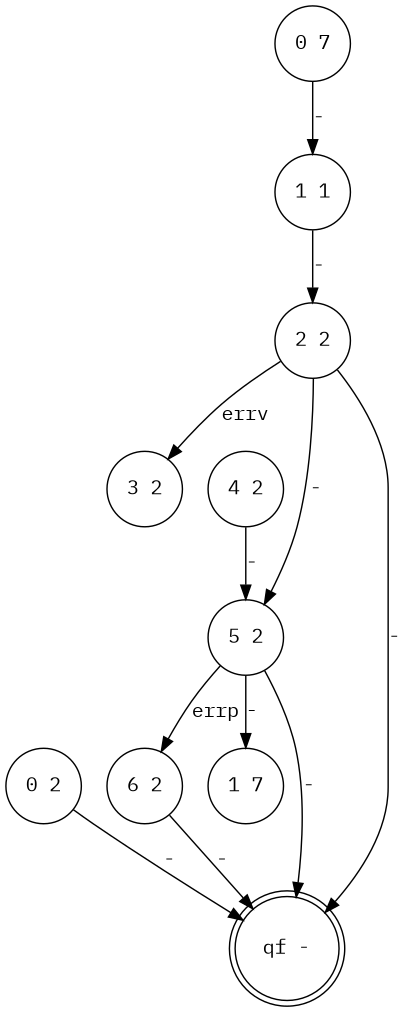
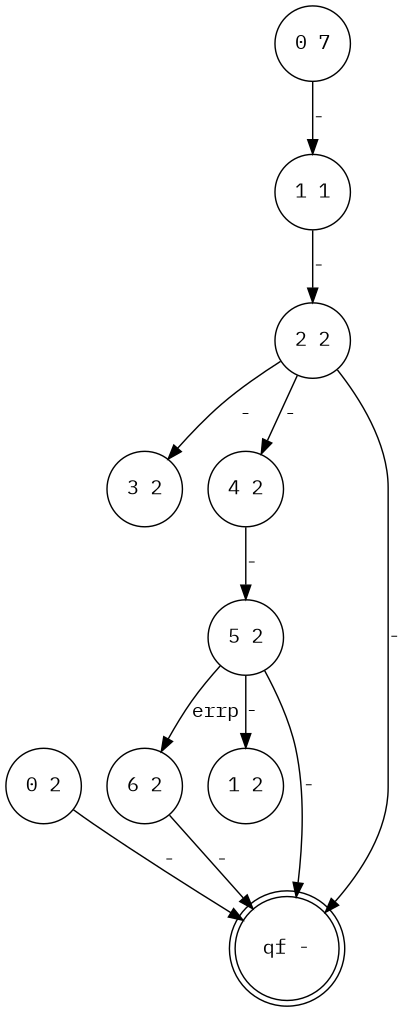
(246, 415) -> (246, 415)
(305, 488) -> (282, 408)
(246, 786) -> (246, 786)
